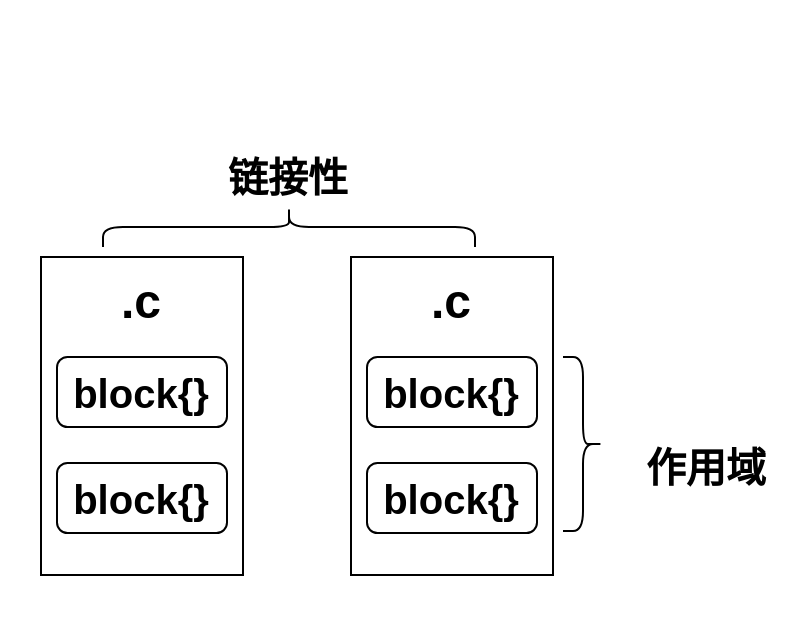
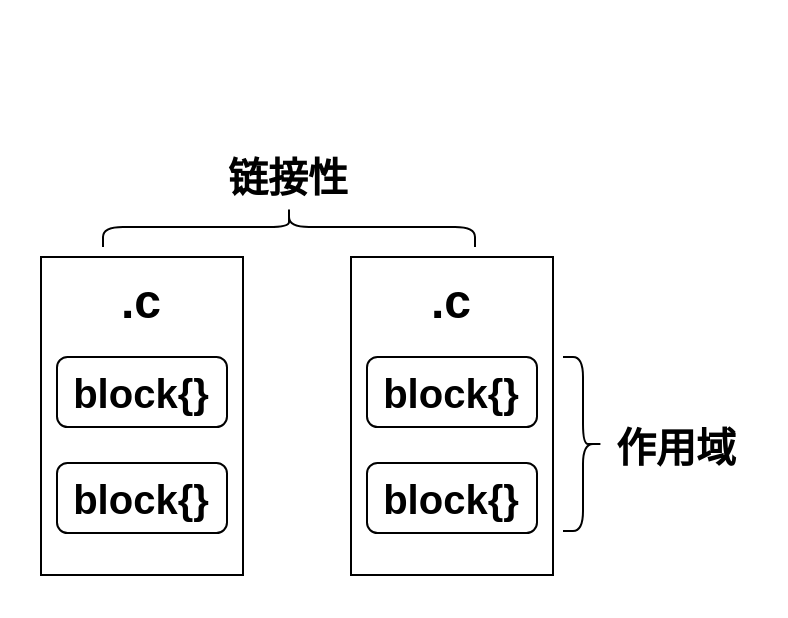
(707, 467) -> (677, 447)
